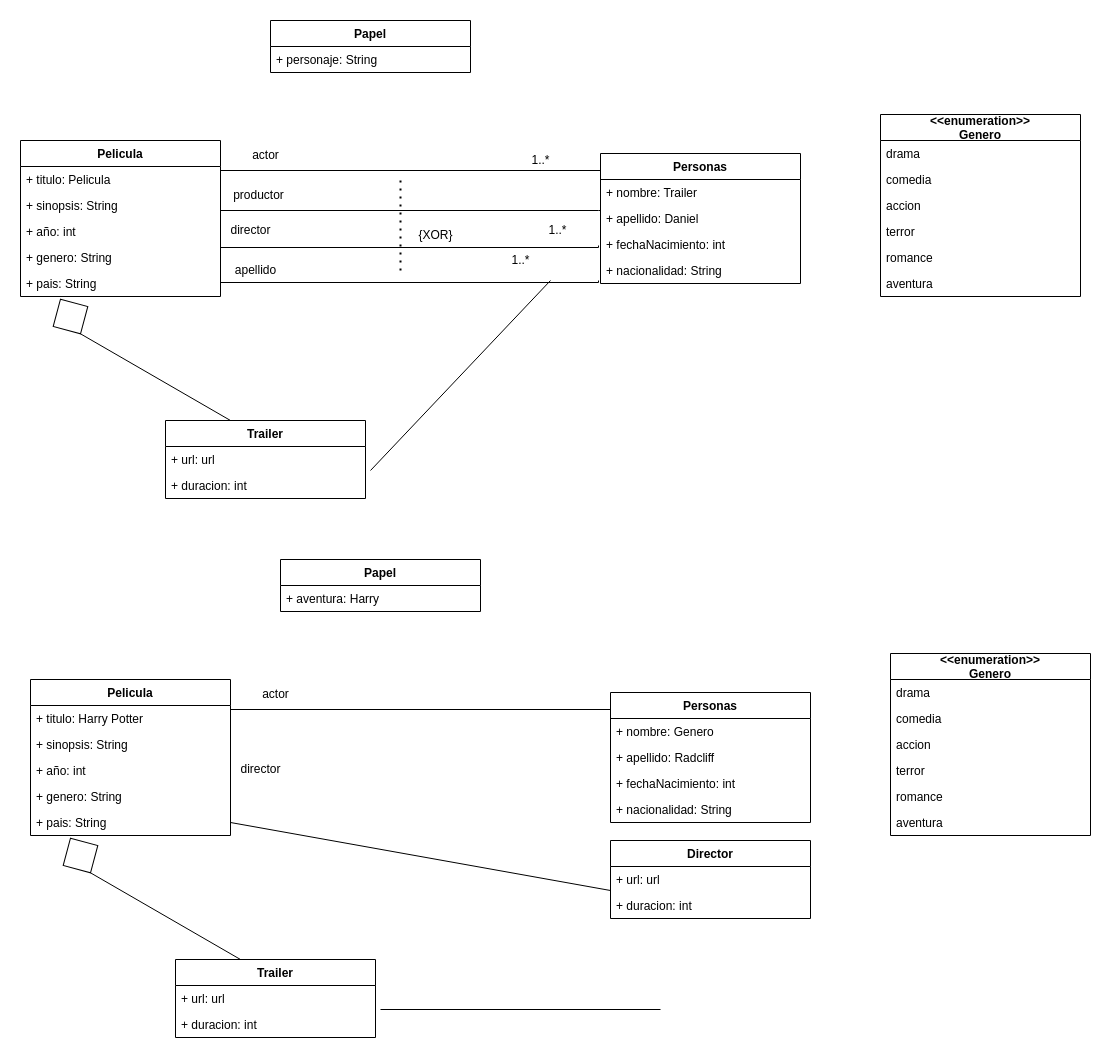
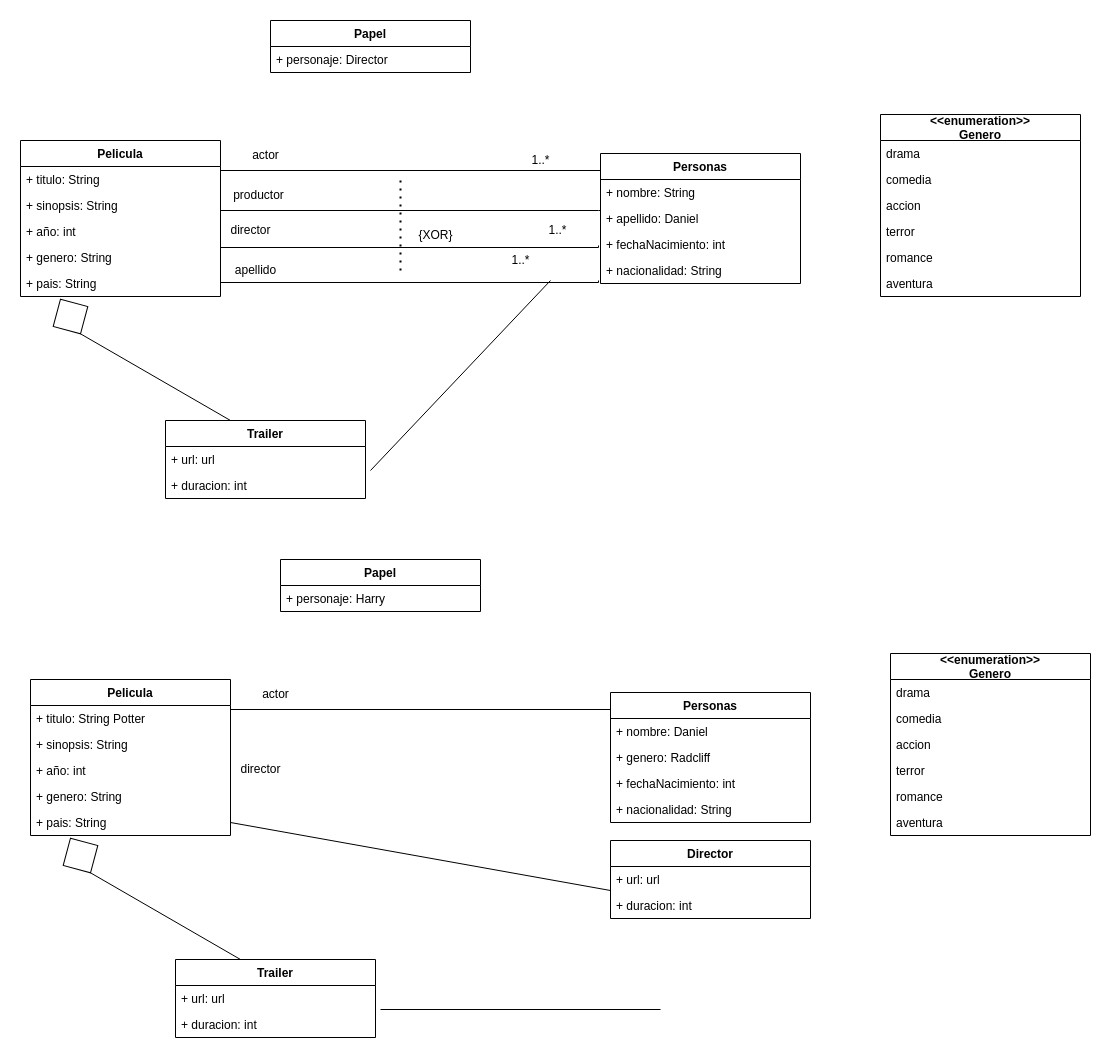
(334, 60) -> (340, 60)
(74, 180) -> (70, 180)
(655, 193) -> (654, 193)
(338, 599) -> (342, 599)
(101, 719) -> (102, 719)
(665, 732) -> (662, 732)
(671, 758) -> (669, 758)
